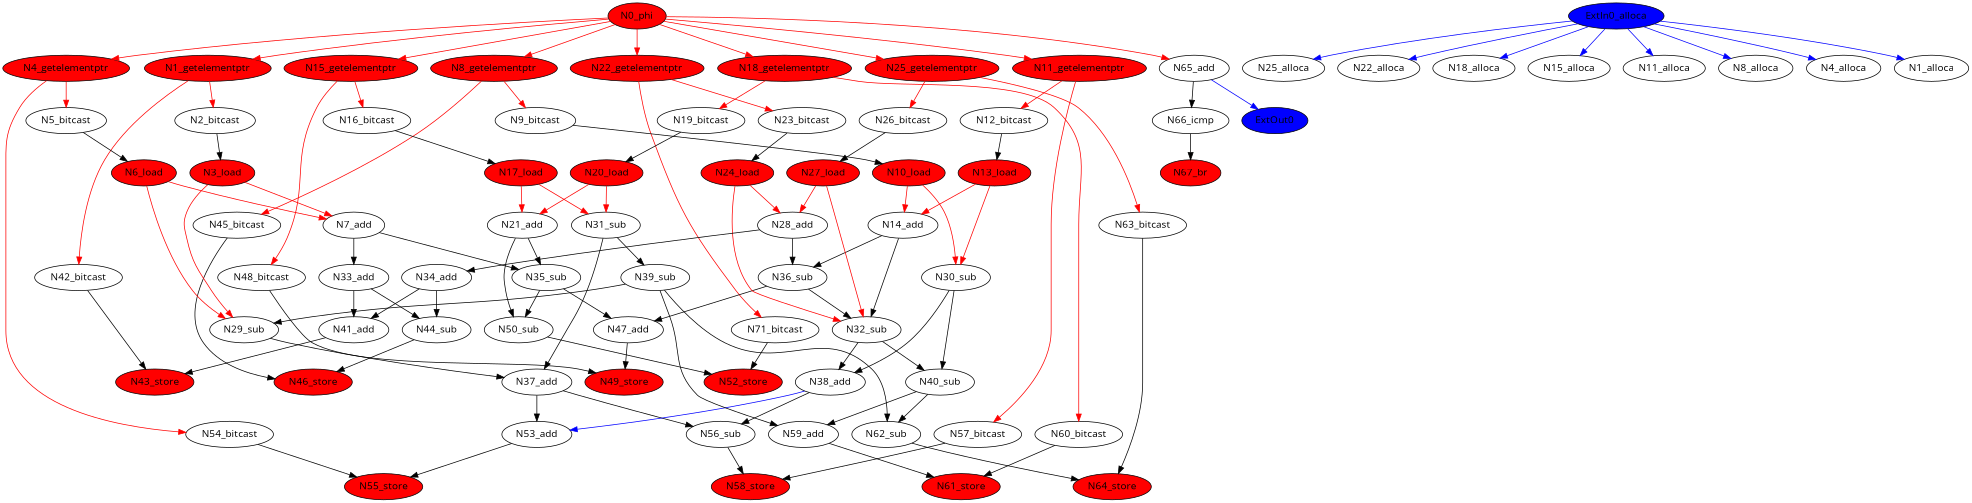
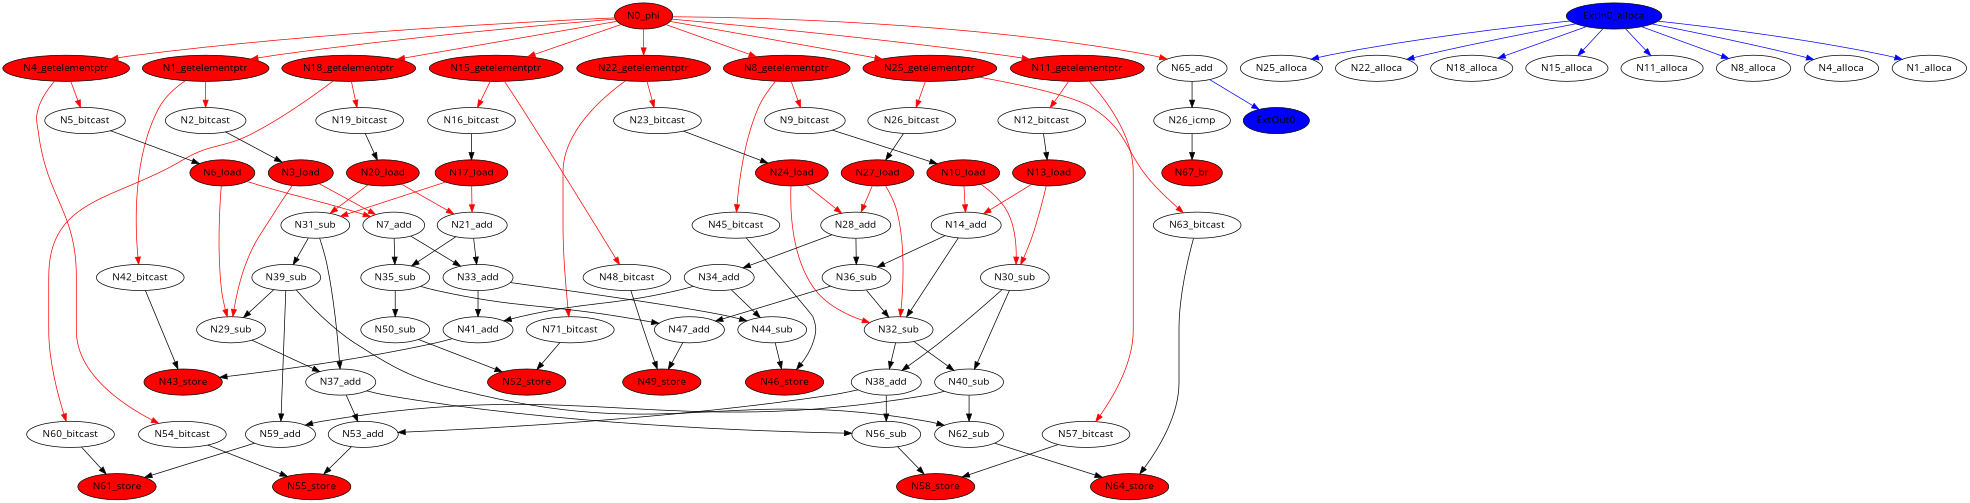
(1191, 121) -> (1192, 121)
(504, 274) -> (475, 248)
(692, 413) -> (564, 423)
